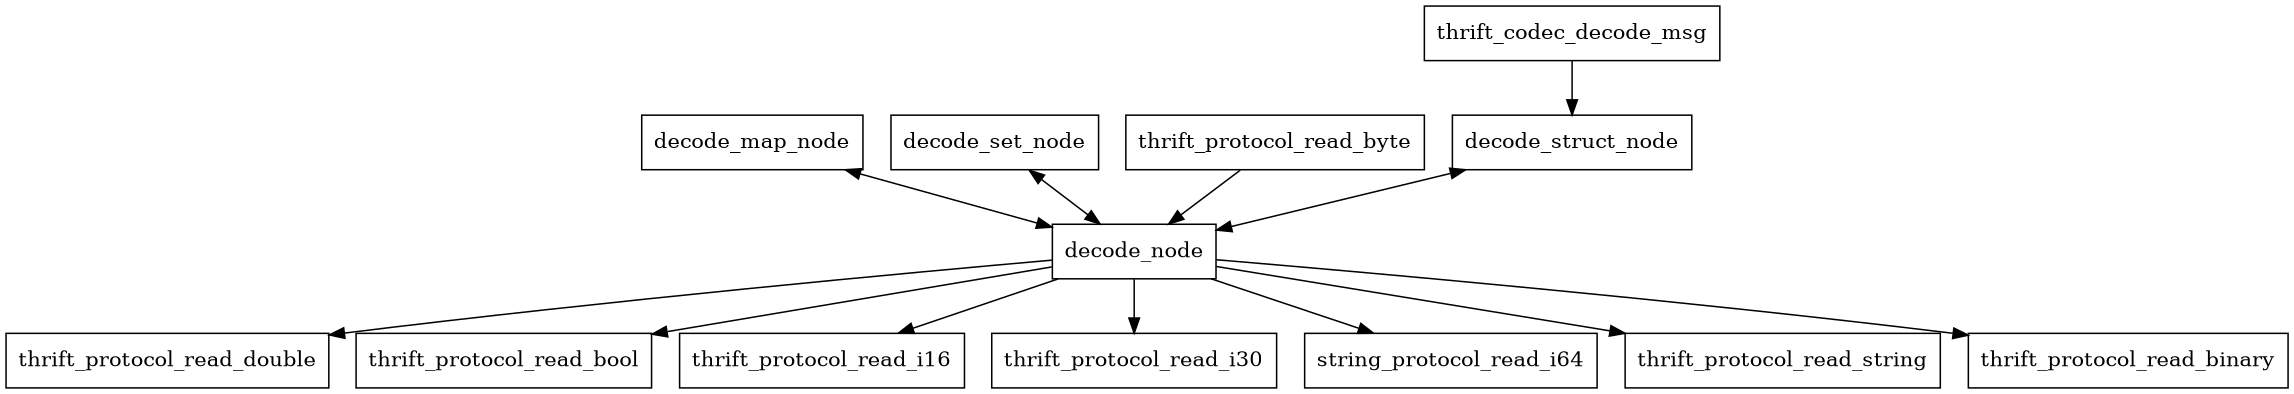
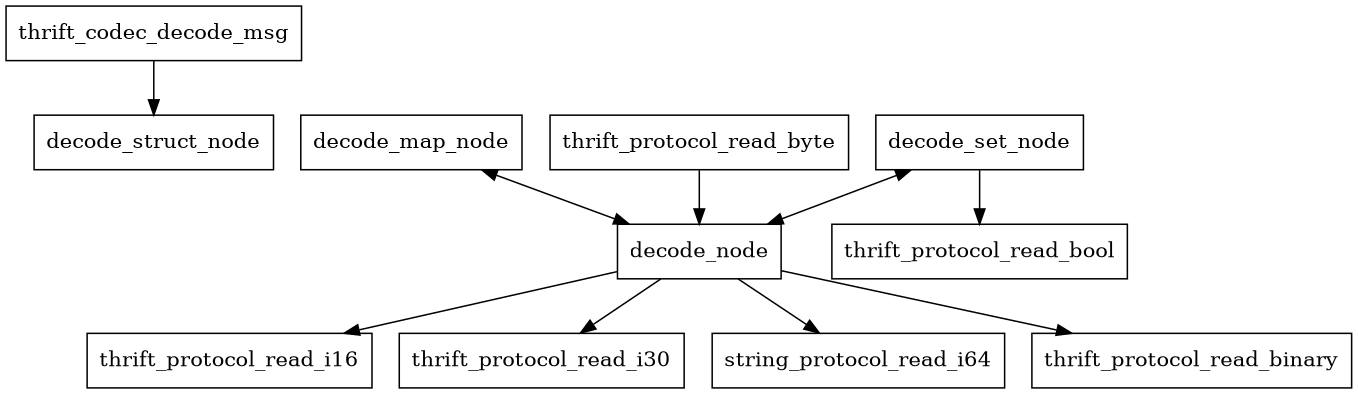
(1341, 200) -> none
(860, 299) -> (980, 190)
(167, 361) -> none
(1783, 361) -> none
